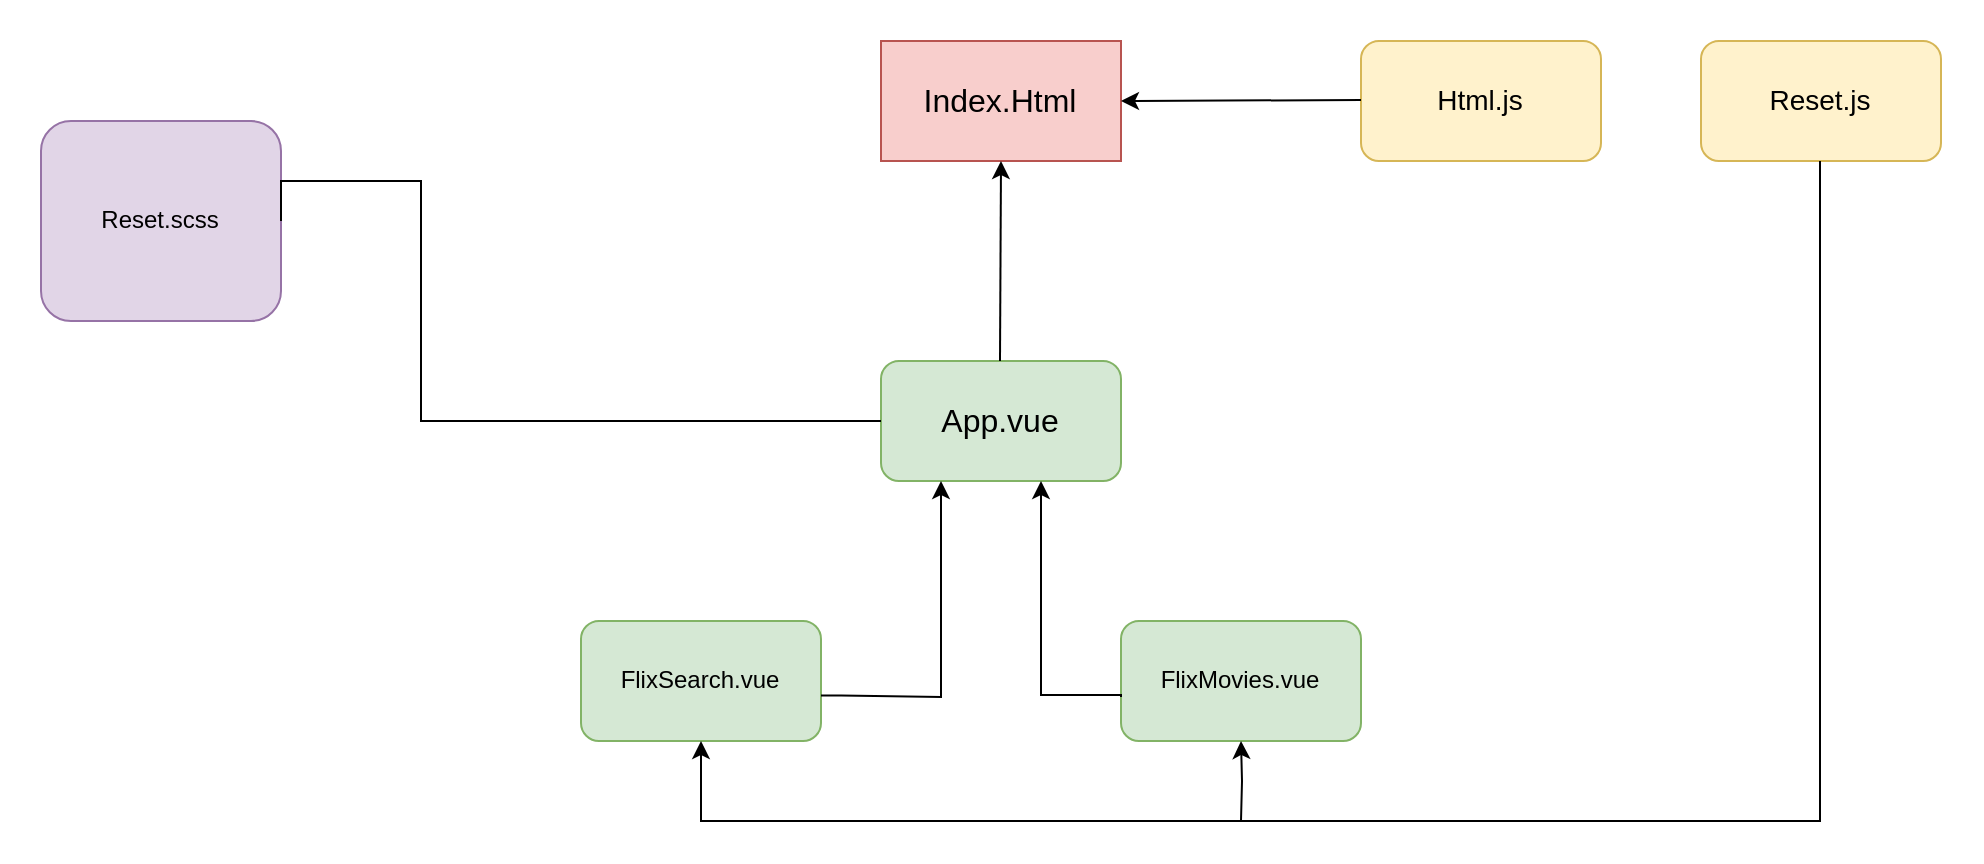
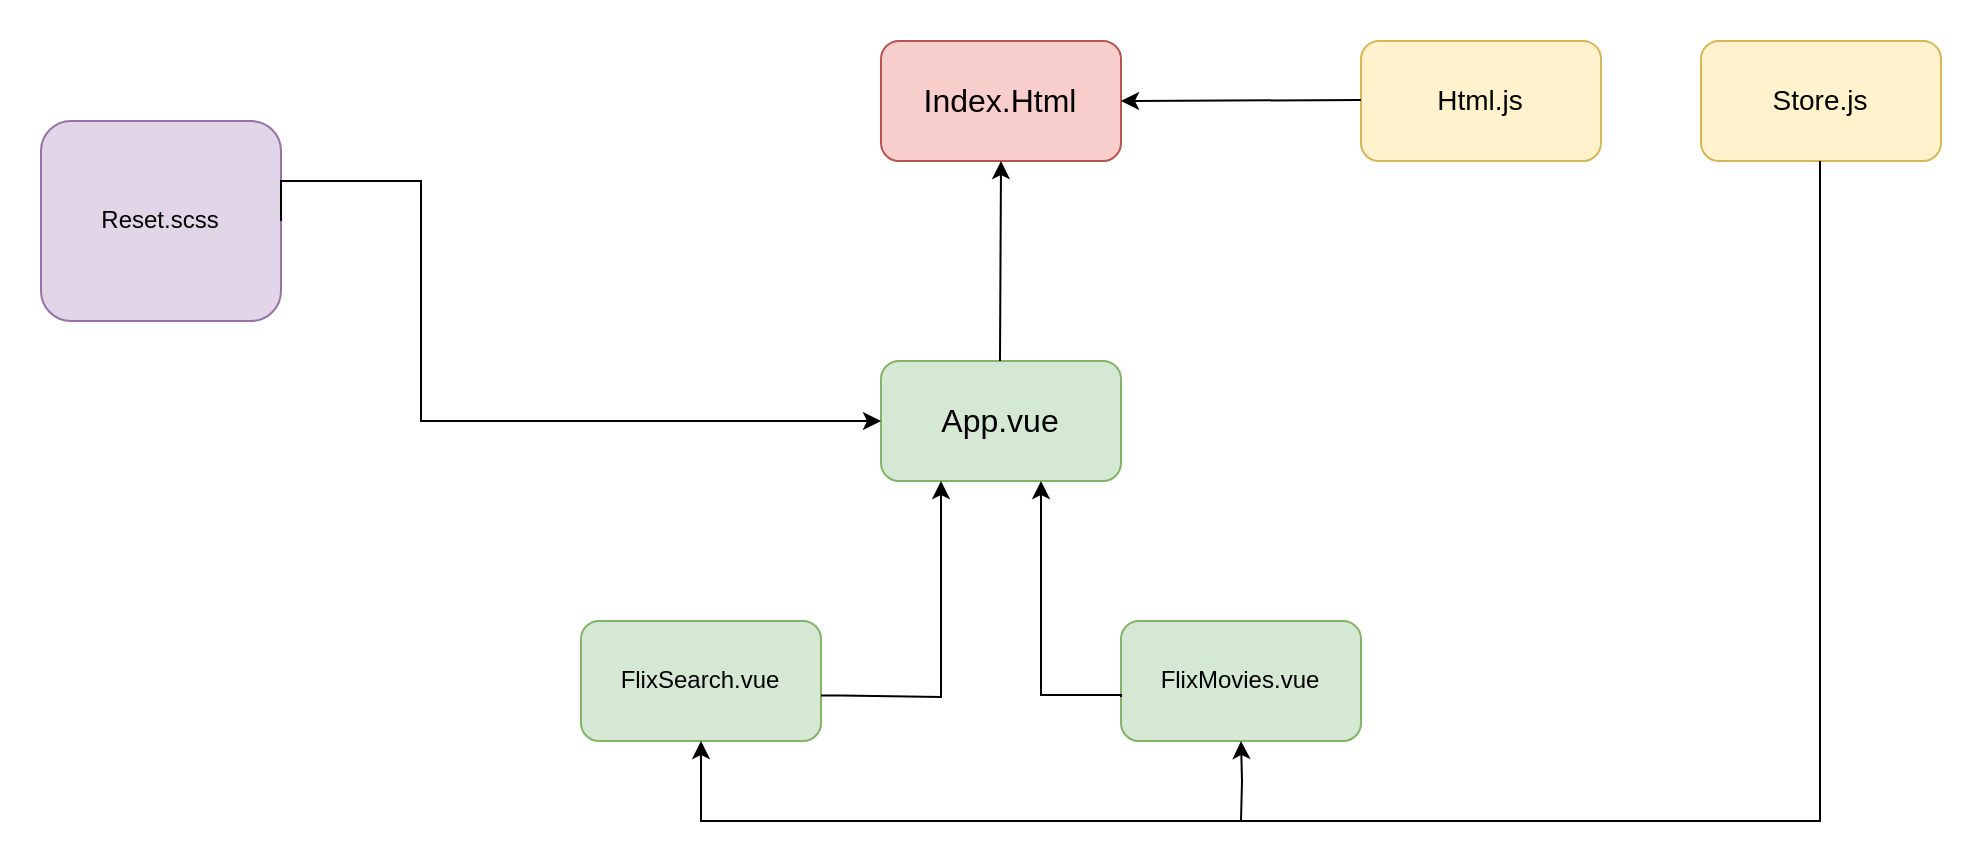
(1001, 101) -> (1001, 101)
(1821, 101) -> (1821, 101)
(872, 421) -> (866, 421)
